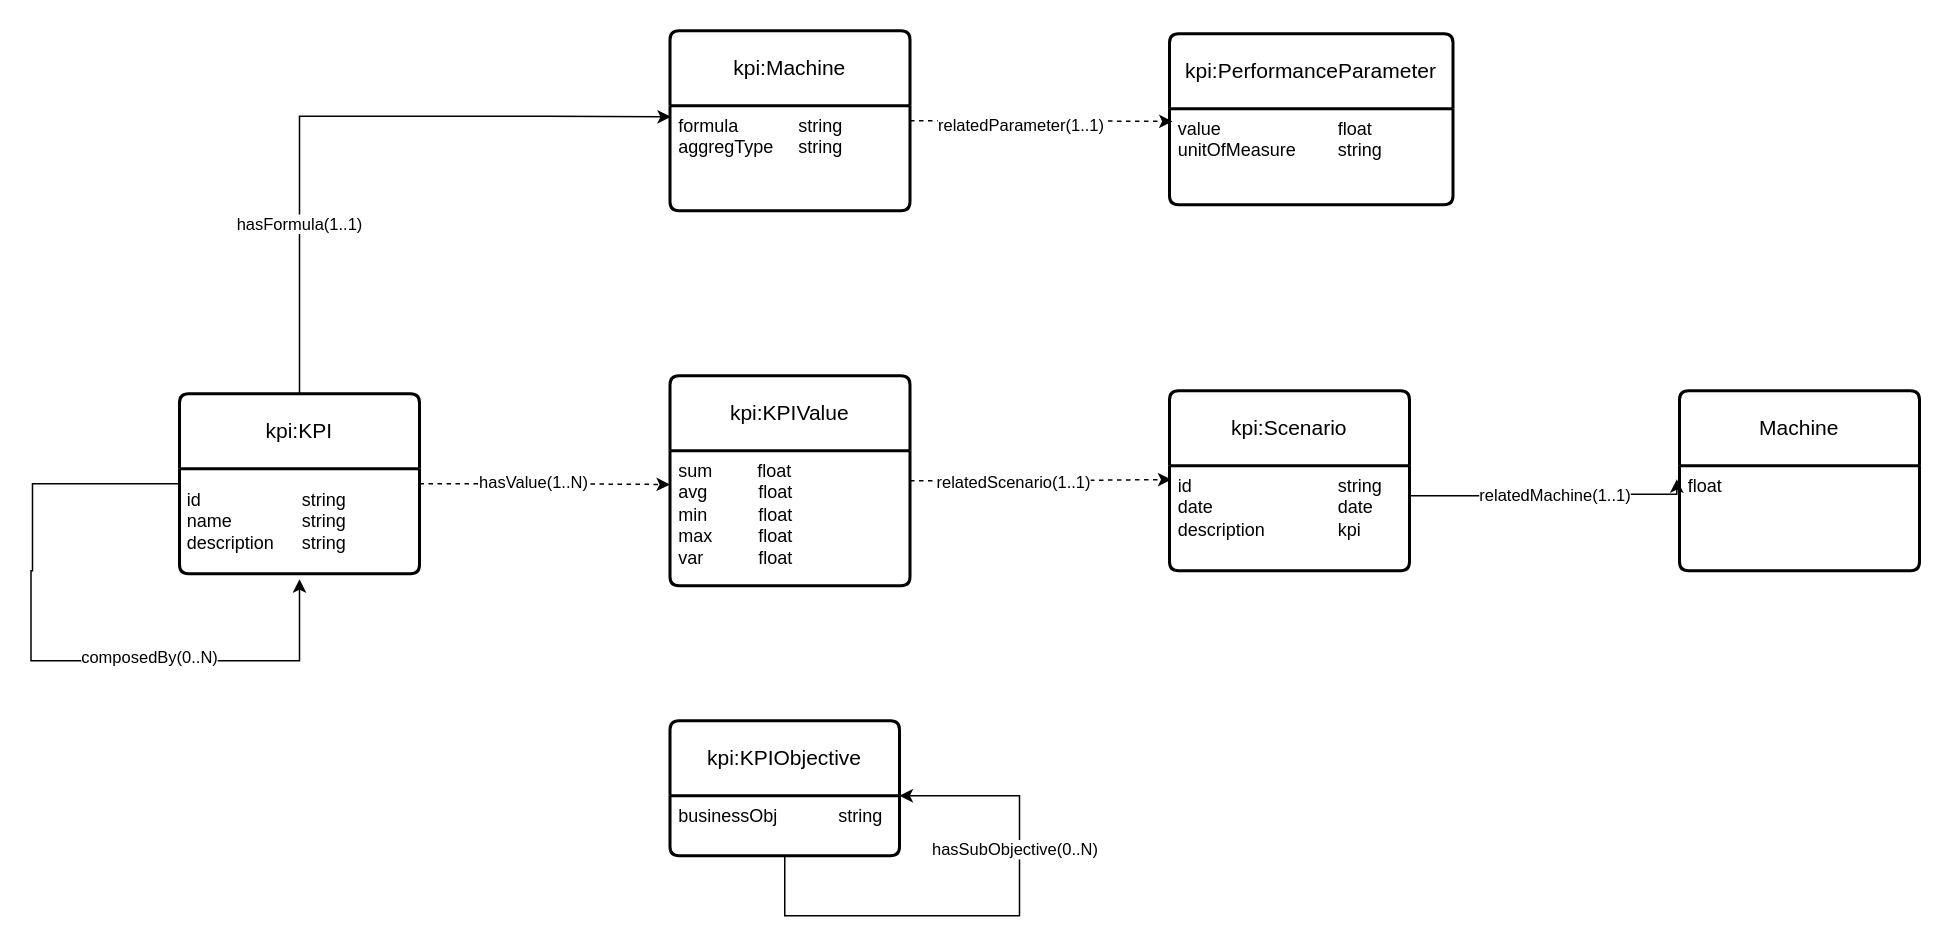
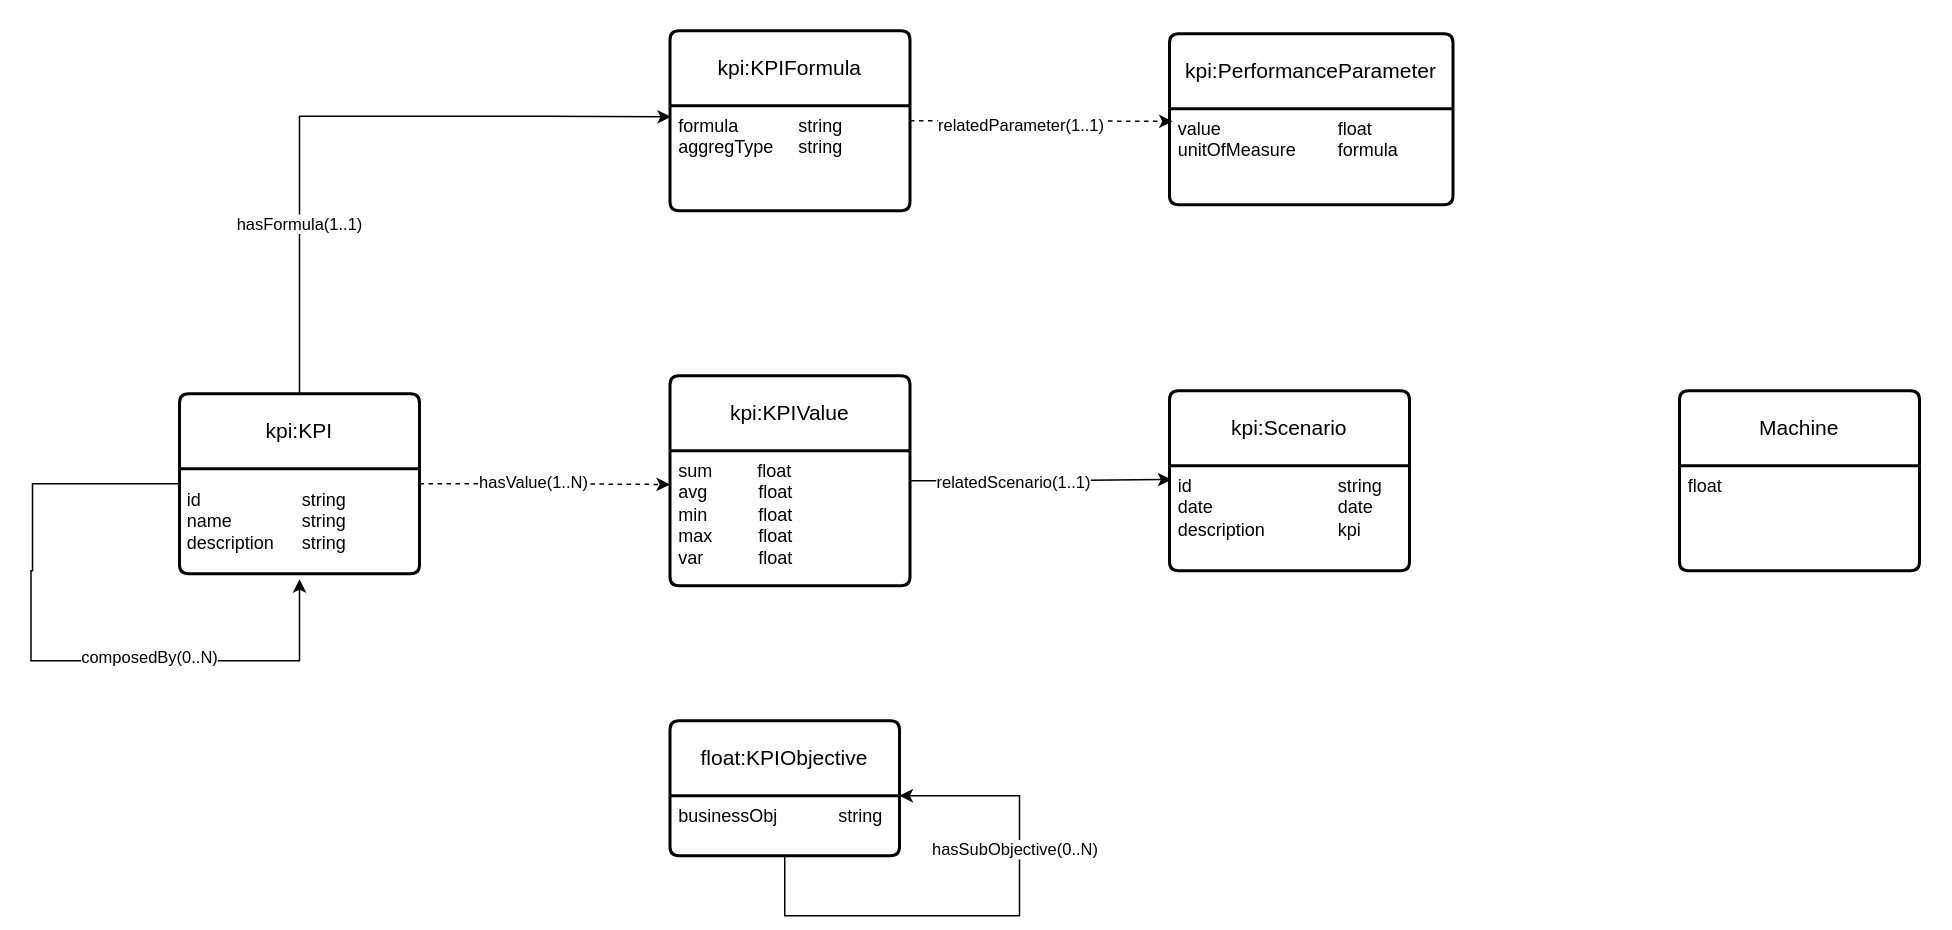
(790, 68) -> (790, 68)
(1274, 141) -> (1279, 141)
(1127, 480) -> (1127, 480)
(1508, 496) -> none
(785, 758) -> (785, 758)
